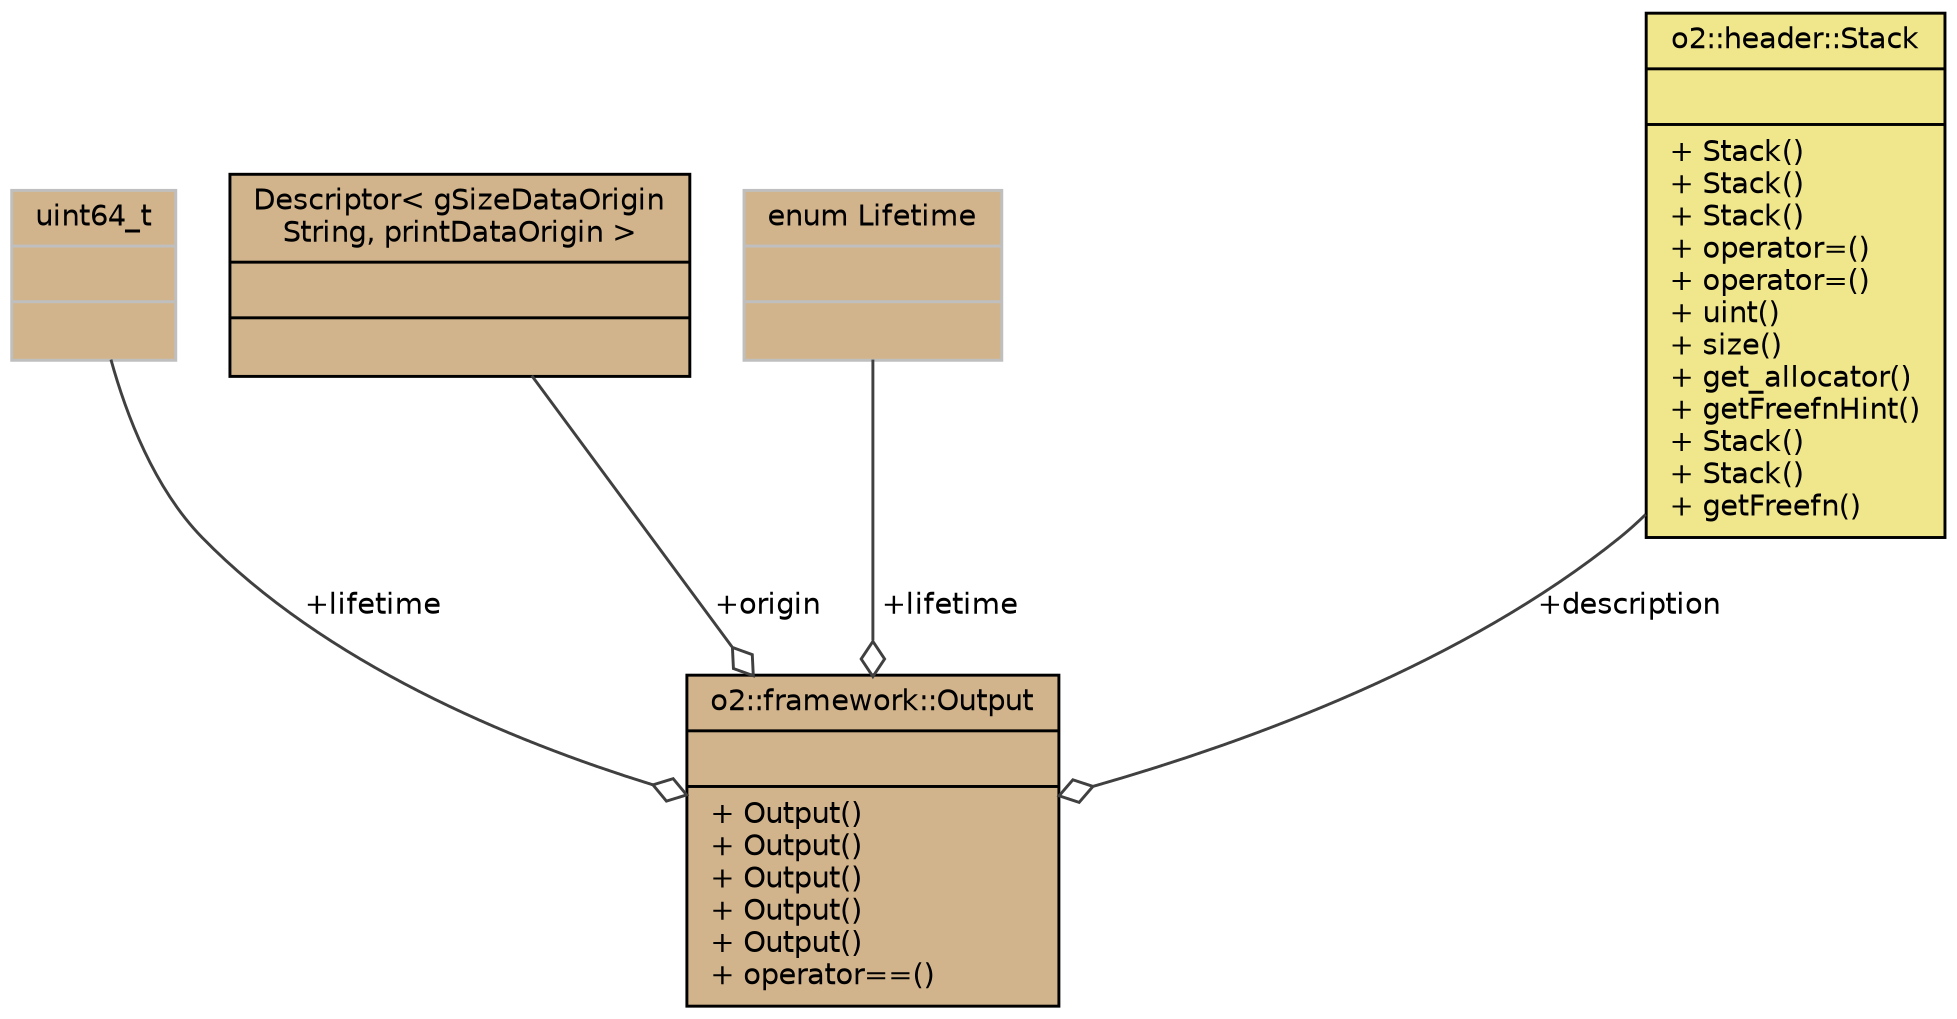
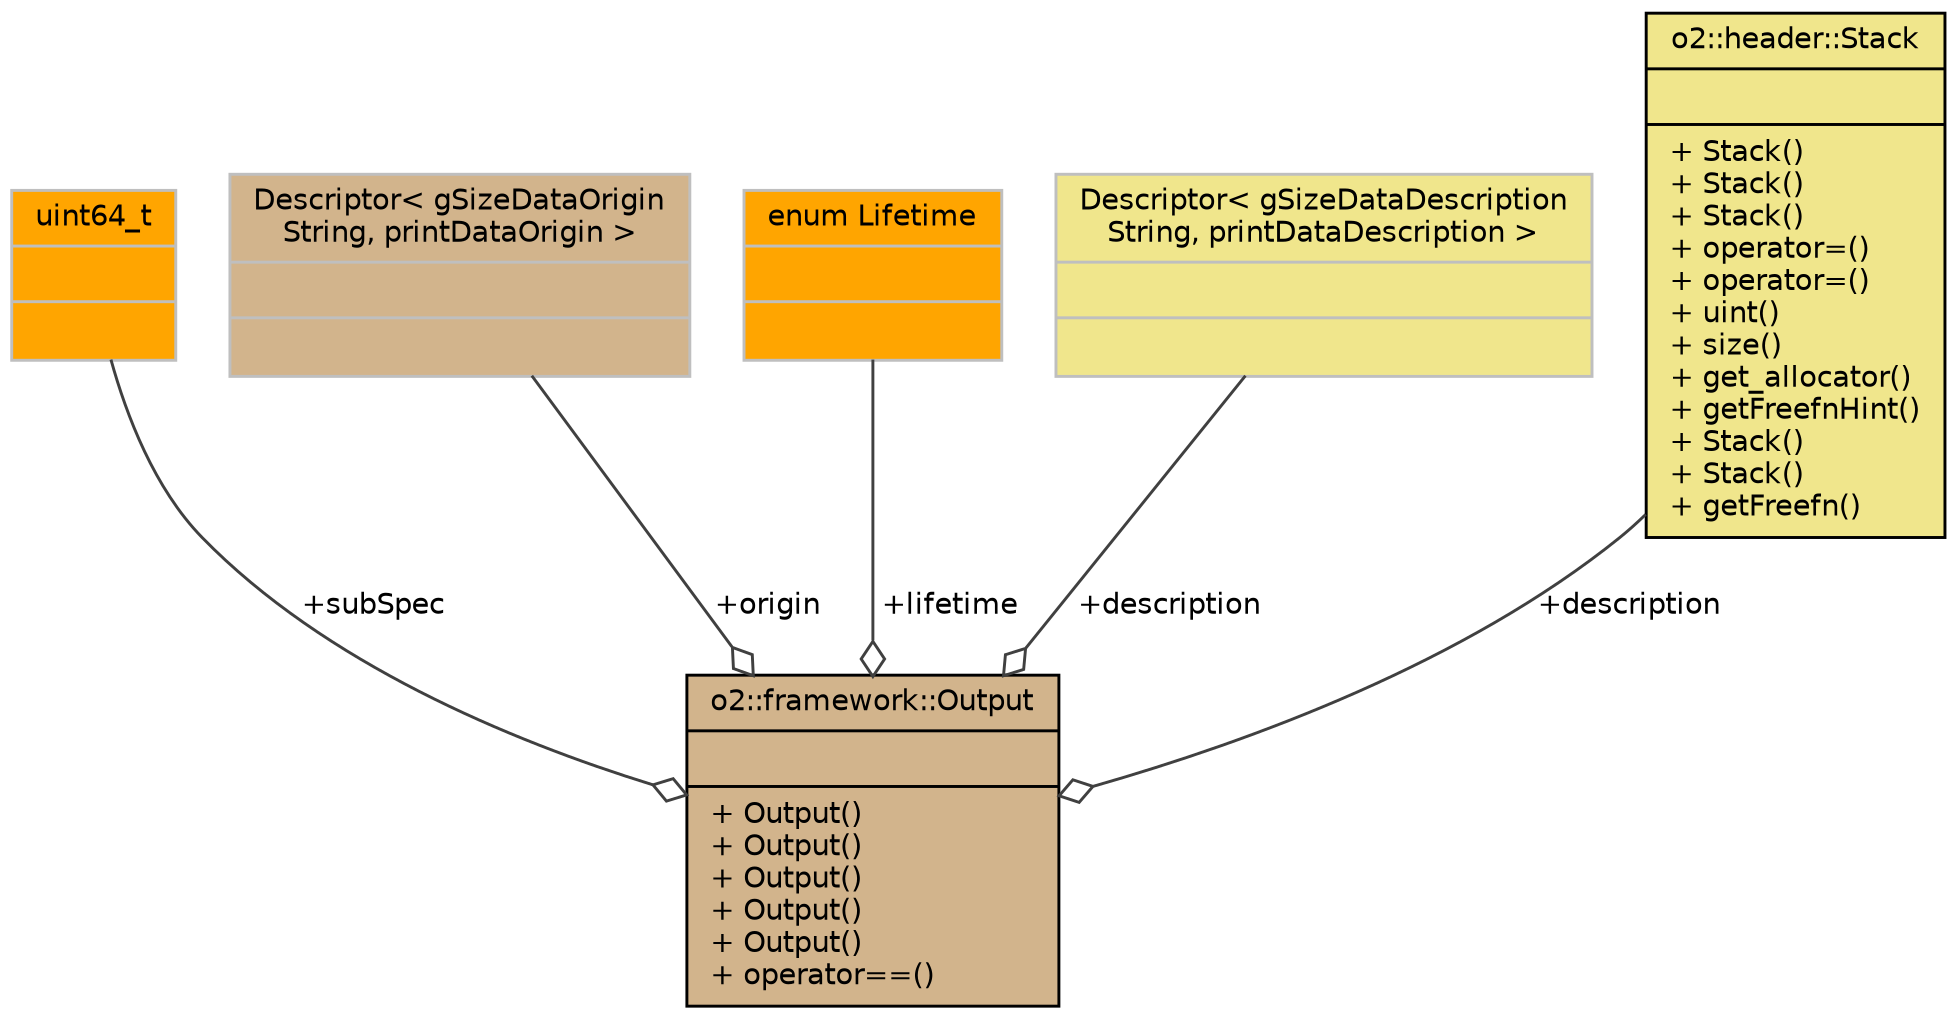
(94, 275) -> (94, 275)
(460, 275) -> (460, 275)
(873, 275) -> (873, 275)
none -> (1324, 275)
(369, 606) -> (369, 606)
